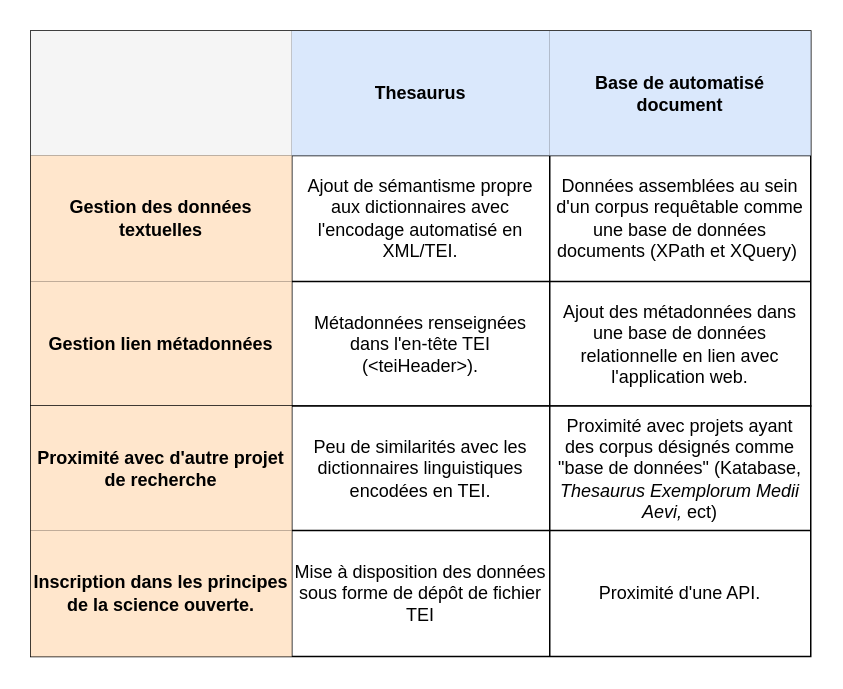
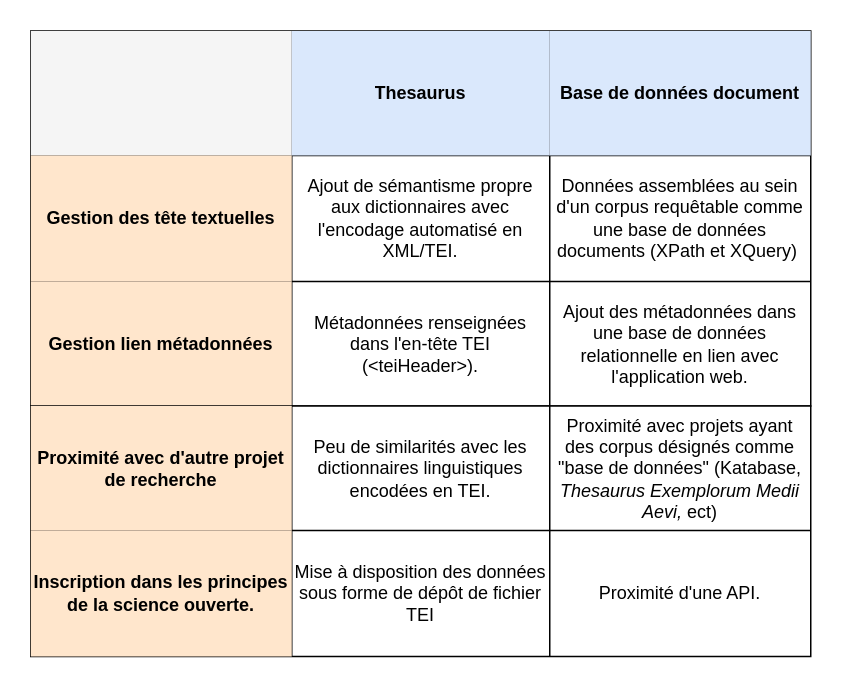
(680, 94) -> (680, 94)
(161, 218) -> (161, 218)
